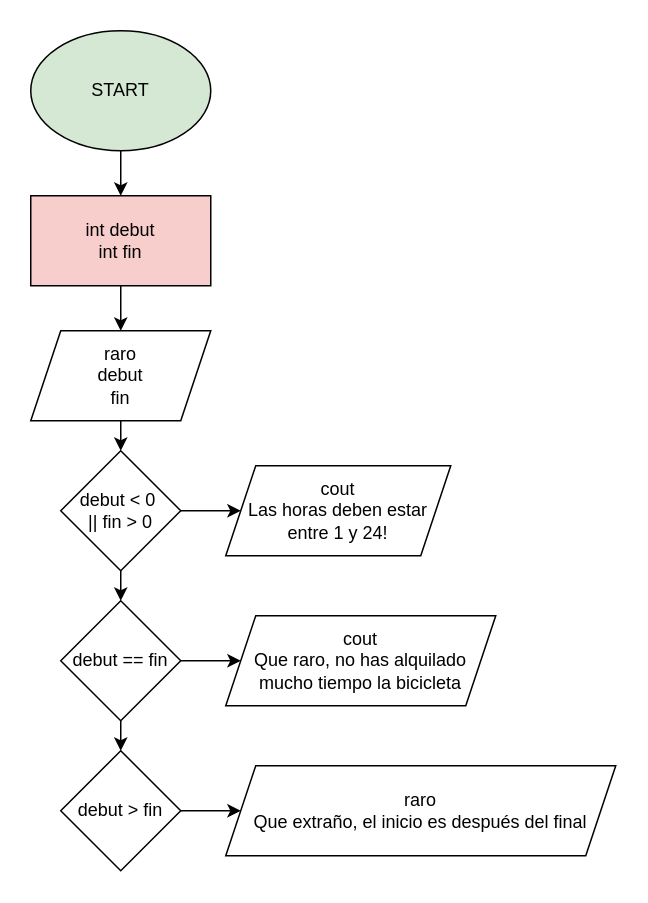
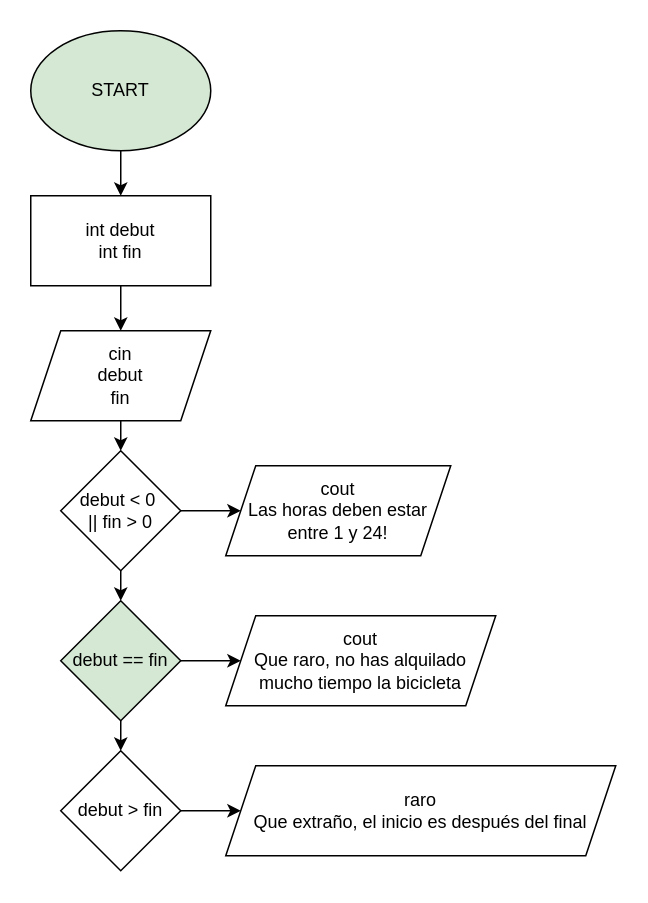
(121, 241) -> (121, 241)
(121, 376) -> (121, 376)
(121, 661) -> (121, 661)
